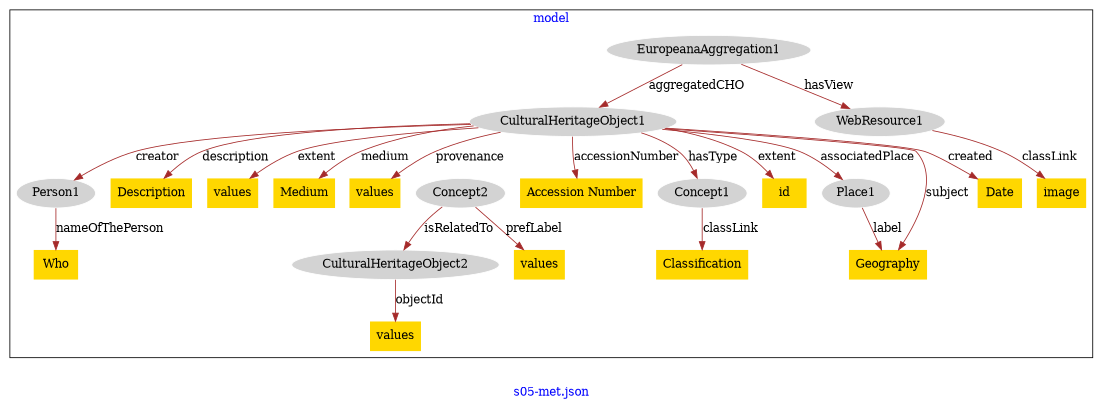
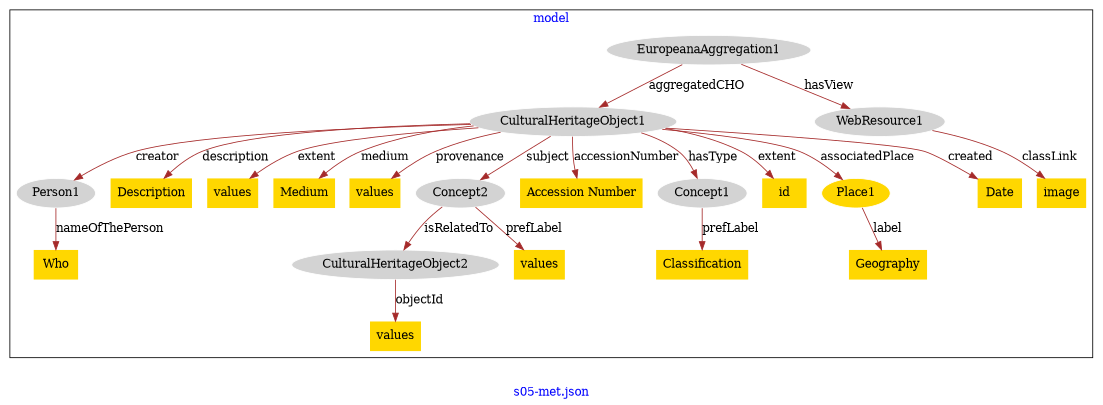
(922, 161) -> (519, 156)
(856, 193) -> (856, 193)
(731, 229) -> (731, 229)
